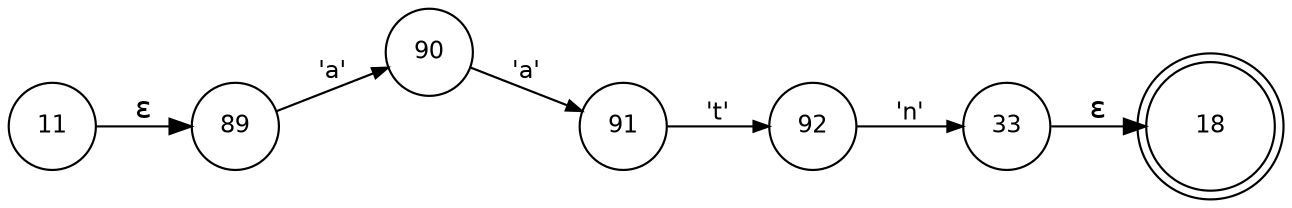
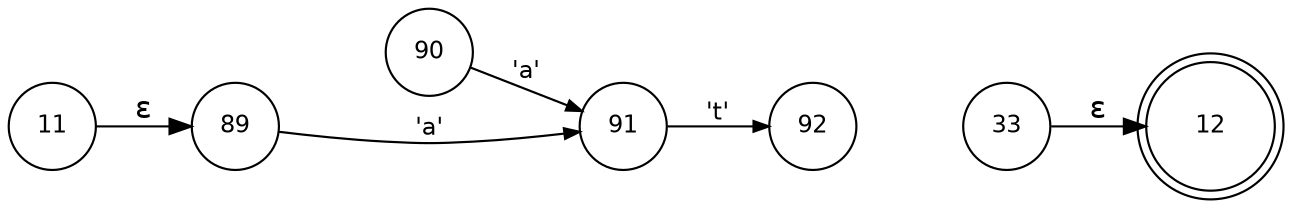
(325, 92) -> (422, 143)
(902, 126) -> none
(1211, 126) -> (1211, 126)
